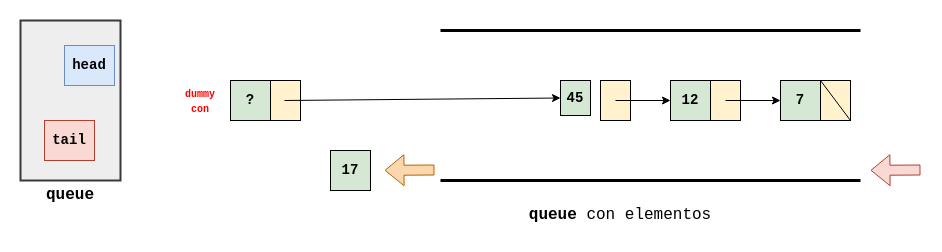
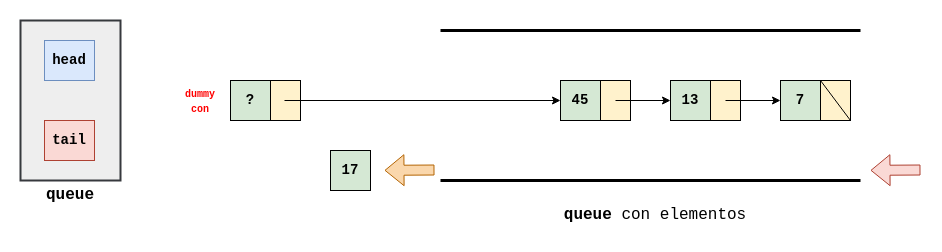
(90, 66) -> (70, 61)
(576, 98) -> (581, 101)
(691, 101) -> (691, 101)
(621, 216) -> (656, 216)
